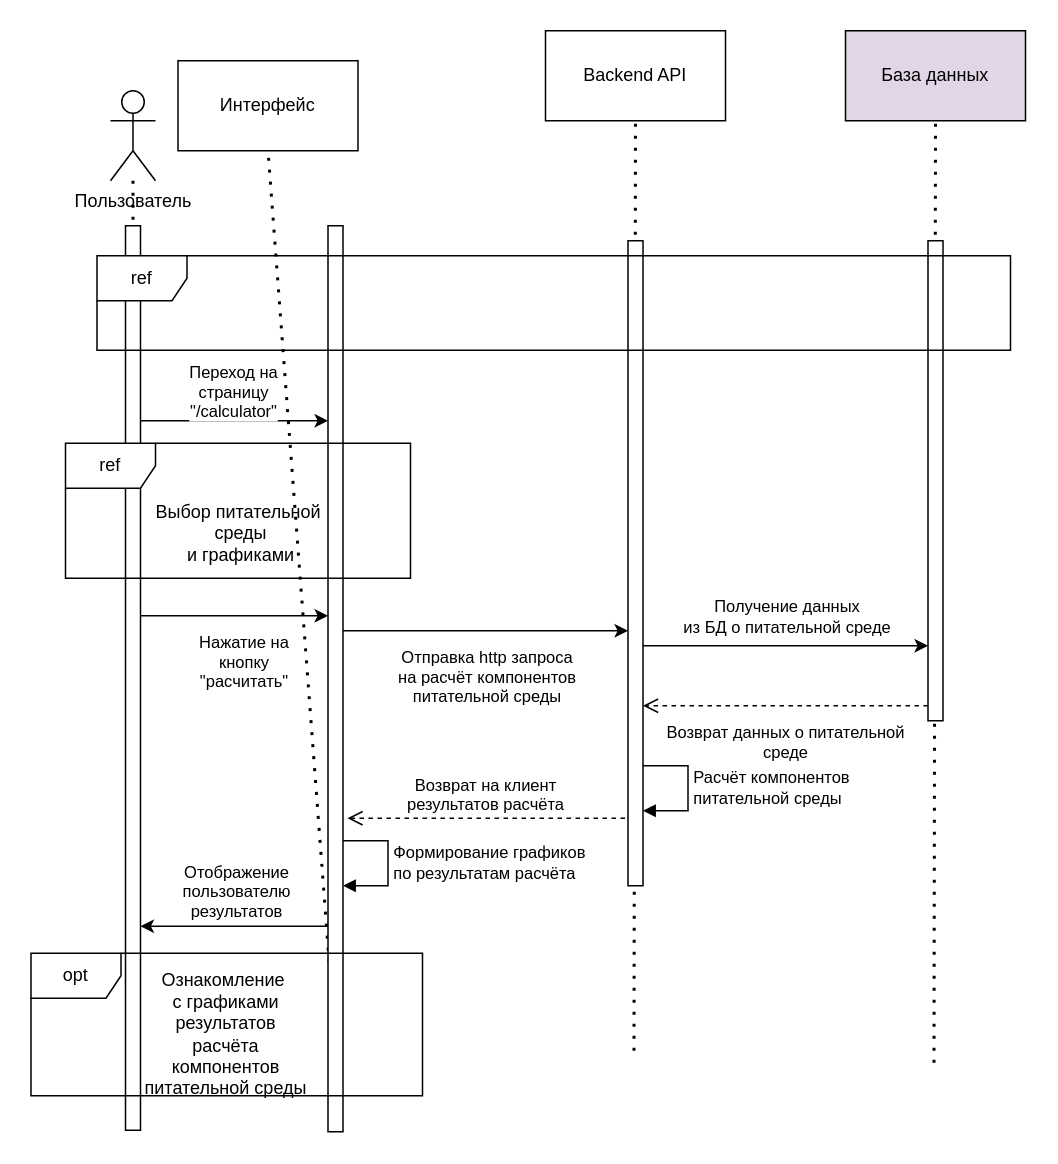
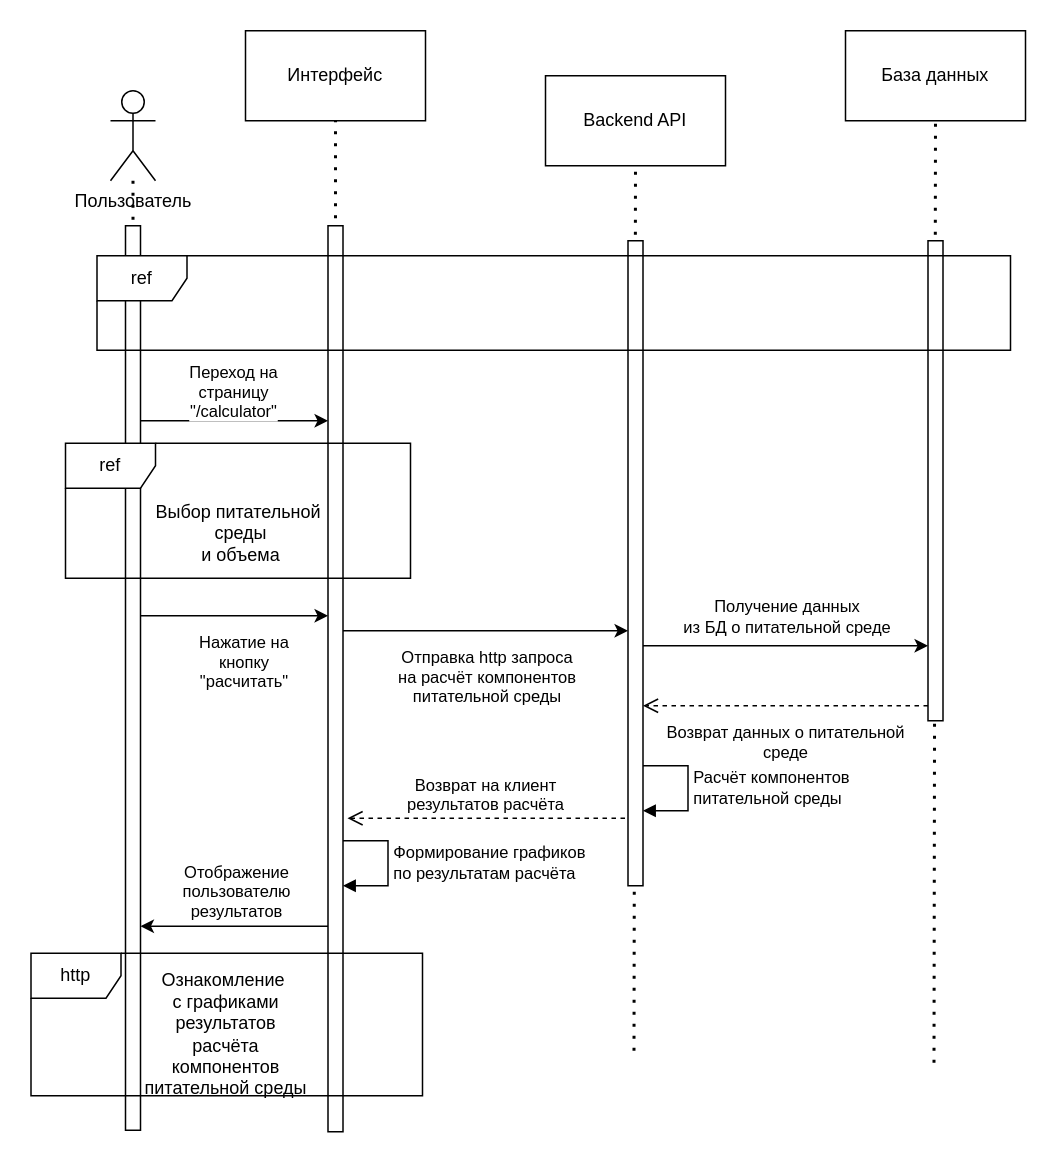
(635, 76) -> (635, 121)
(935, 76) -> (935, 76)
(268, 106) -> (335, 76)
(239, 533) -> (239, 533)
(76, 976) -> (76, 976)
